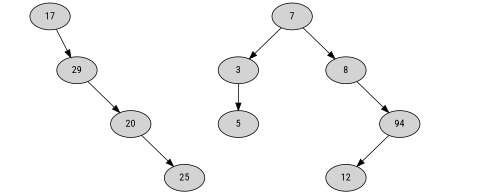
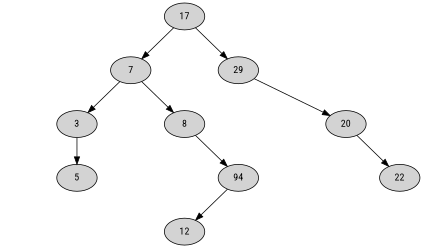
none -> (160, 41)
(185, 178) -> (400, 178)
